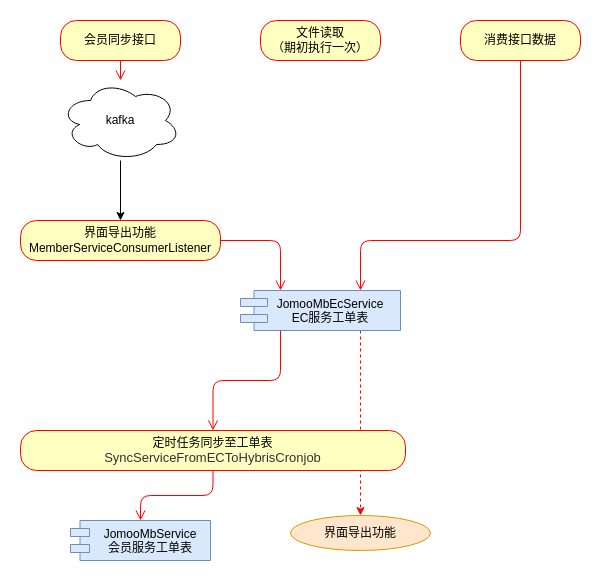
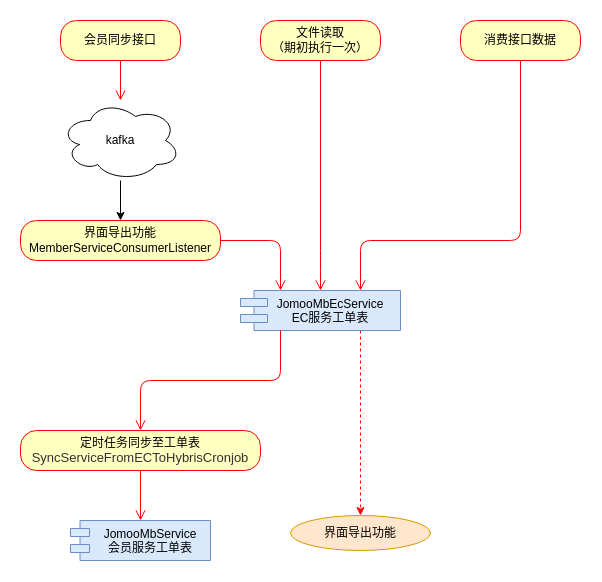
(121, 121) -> (121, 141)
none -> (321, 174)
(213, 451) -> (141, 451)
